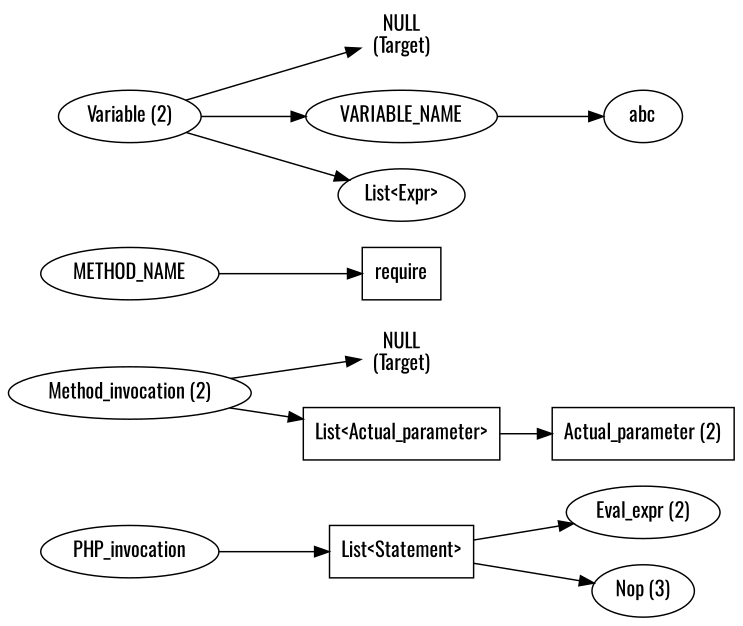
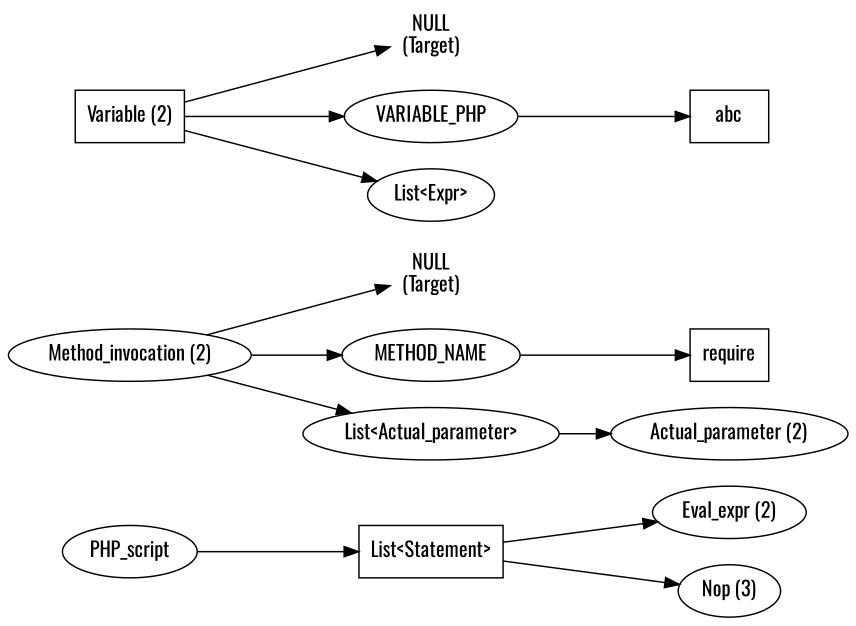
(130, 116) -> (130, 116)
(402, 116) -> (431, 116)
(643, 116) -> (729, 116)
none -> (289, 355)
(402, 434) -> (431, 434)
(643, 434) -> (729, 434)
(130, 552) -> (130, 552)
